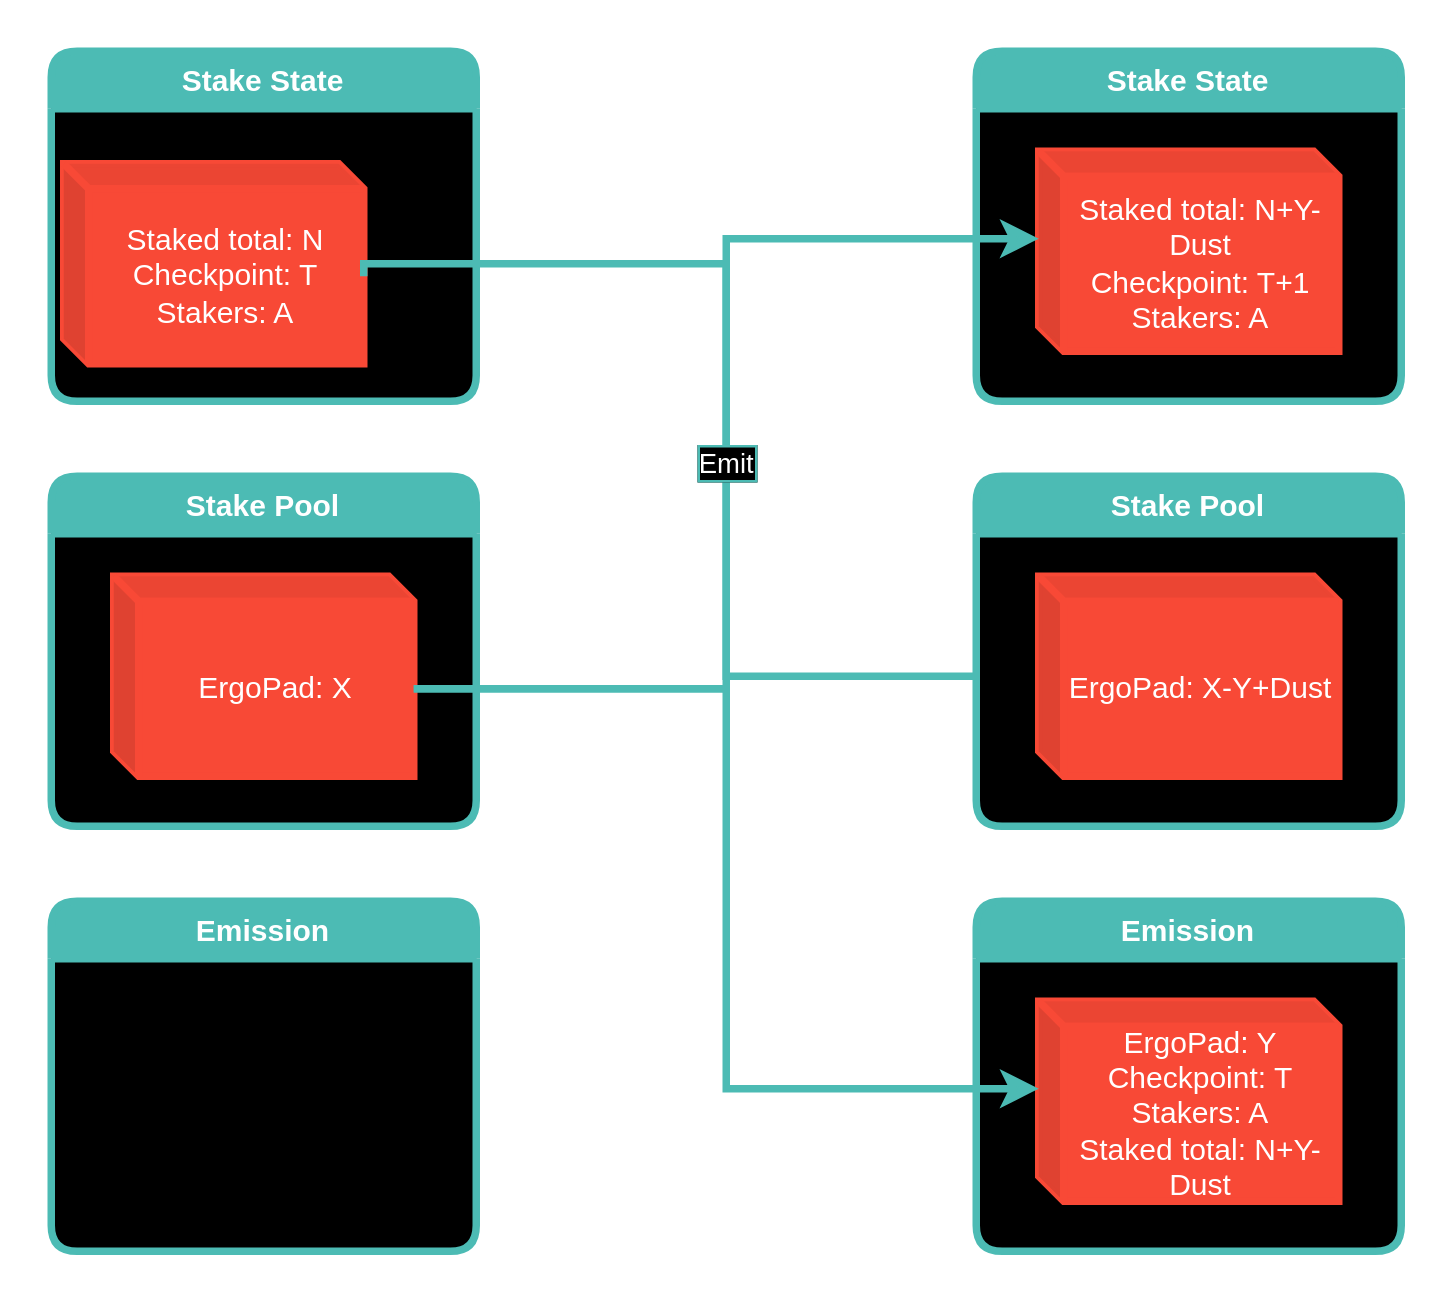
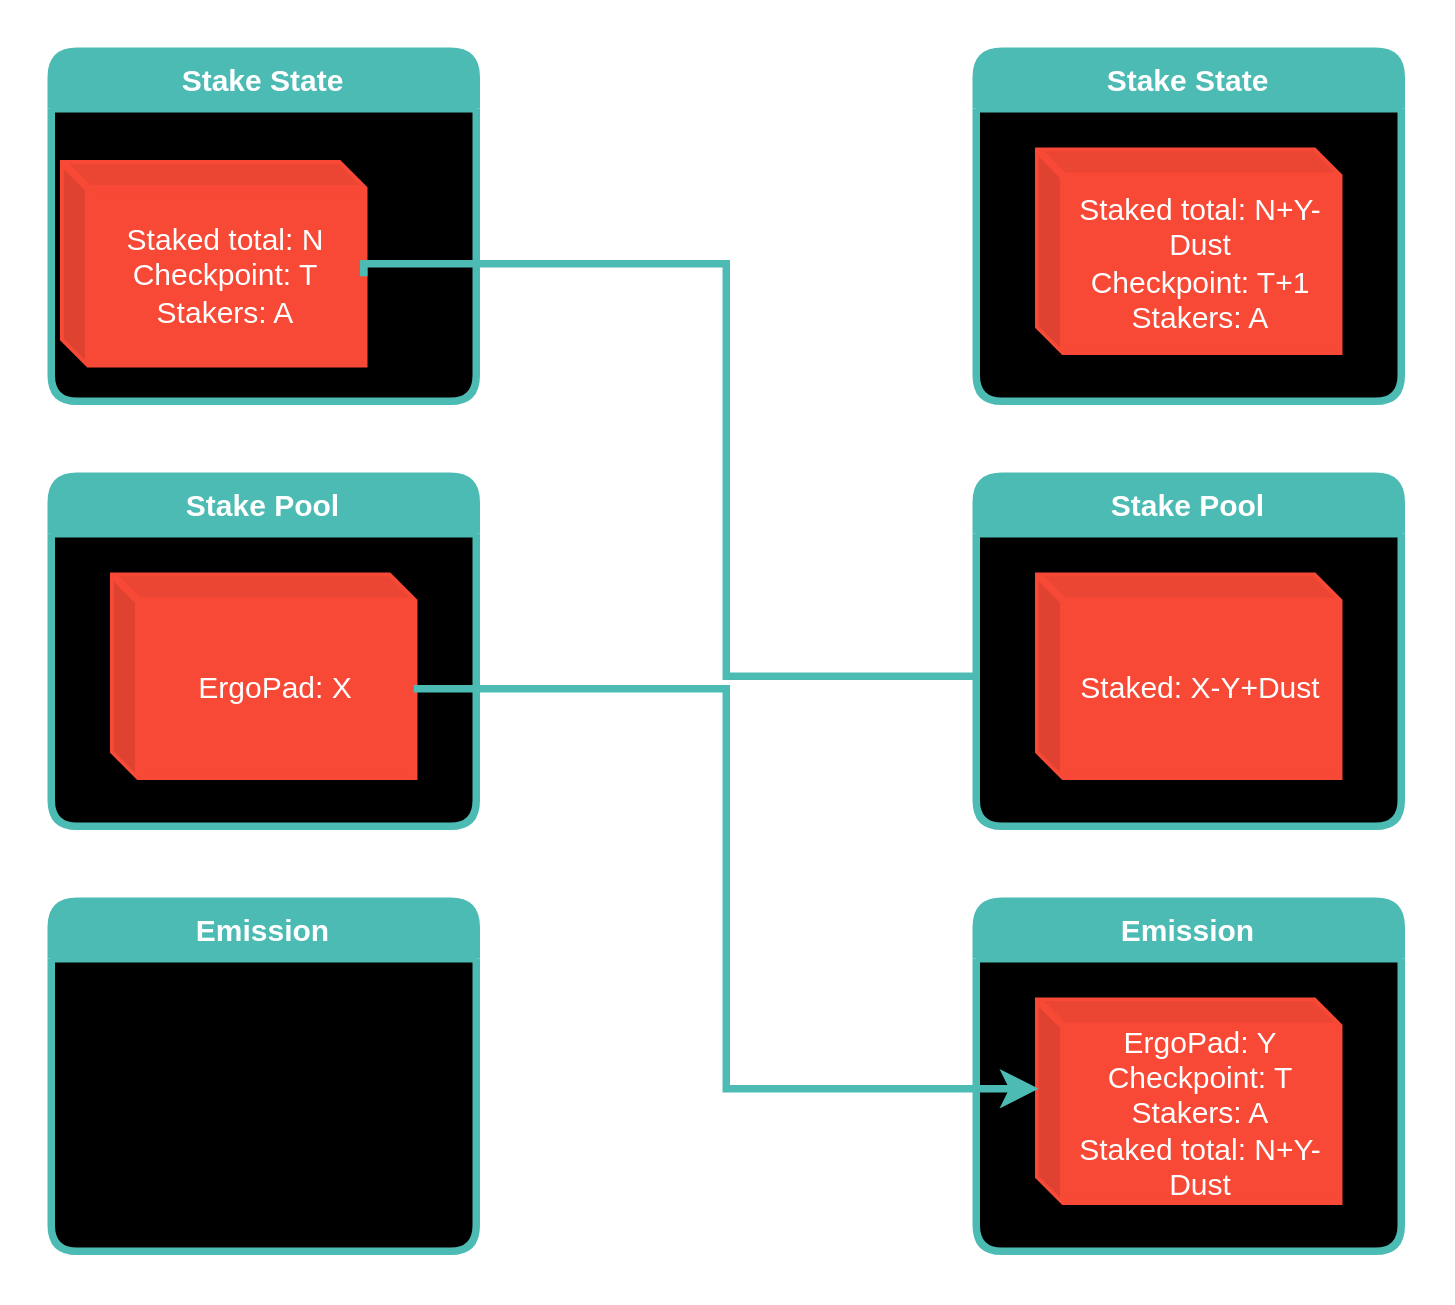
(859, 239) -> none
(1201, 689) -> (1201, 689)
